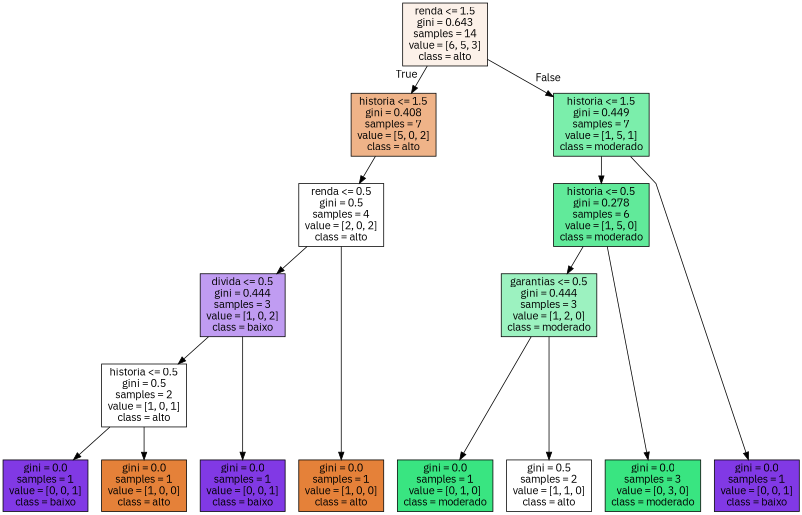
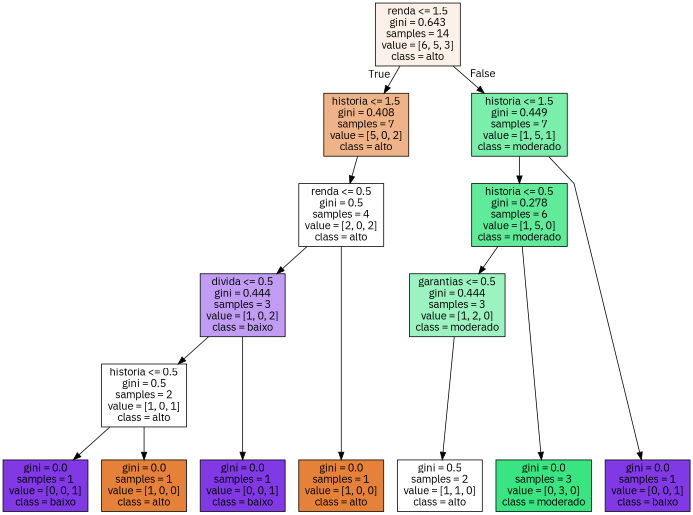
(445, 486) -> none
